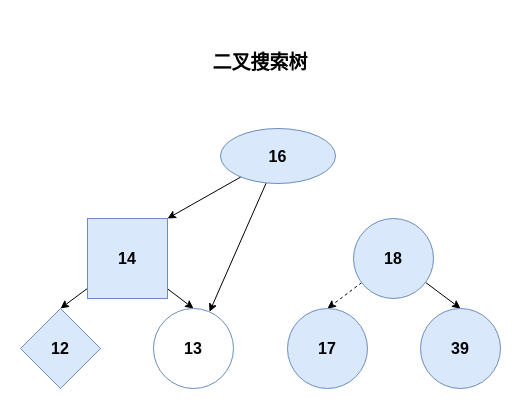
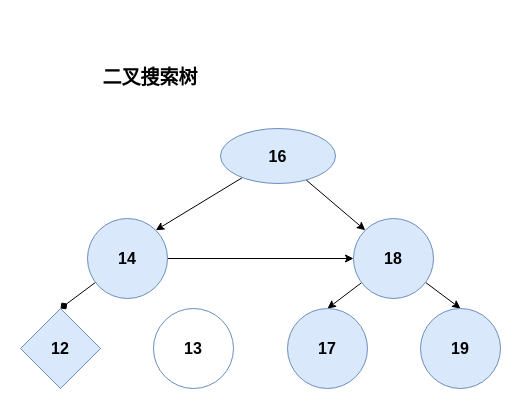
(261, 64) -> (151, 79)
(239, 244) -> (333, 203)
(128, 259) -> (128, 259)
(346, 294) -> (346, 294)
(178, 297) -> (257, 259)
(67, 303) -> (68, 303)
(461, 349) -> (461, 349)
